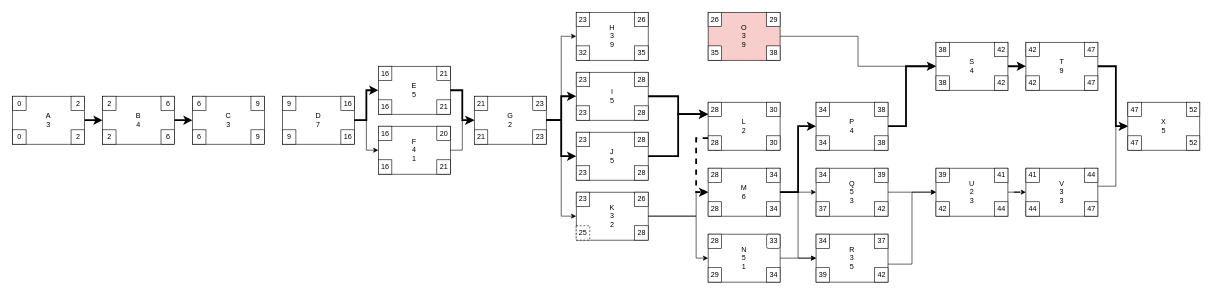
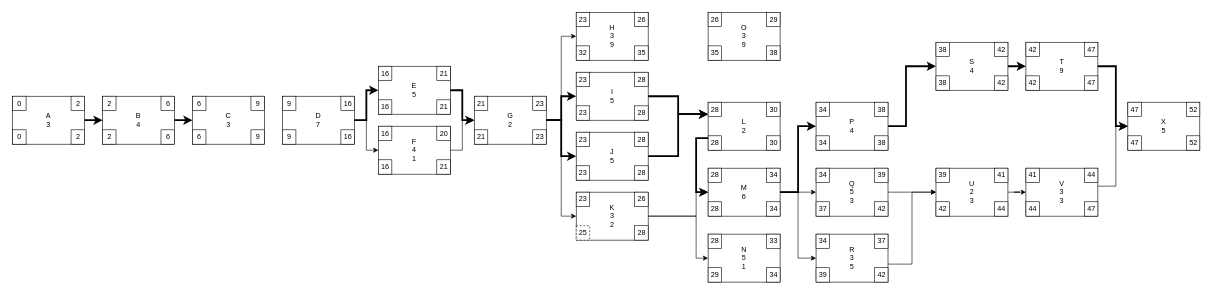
(744, 36) -> (744, 36)
(857, 36) -> none
(696, 159) -> (696, 159)
(774, 242) -> (774, 242)
(788, 258) -> none
